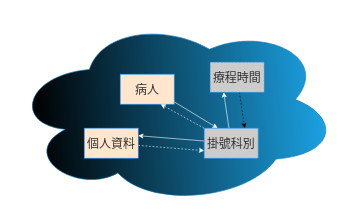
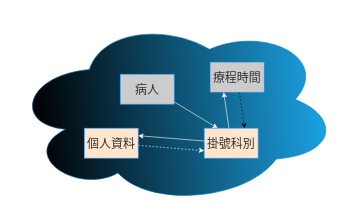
(147, 89) -> (147, 89)
(168, 108) -> none
(231, 143) -> (231, 143)
